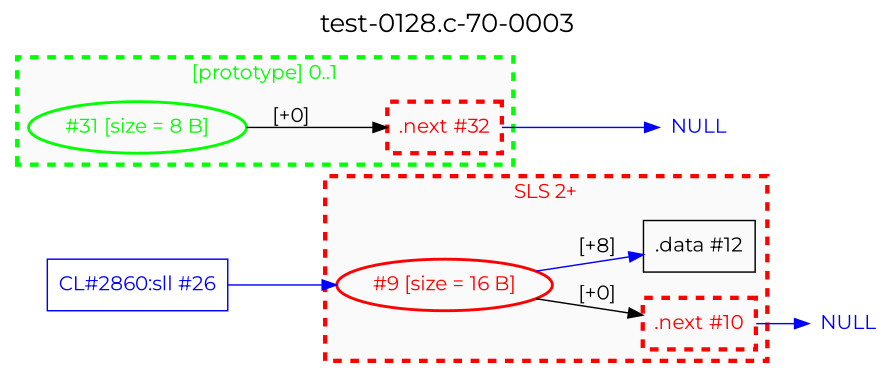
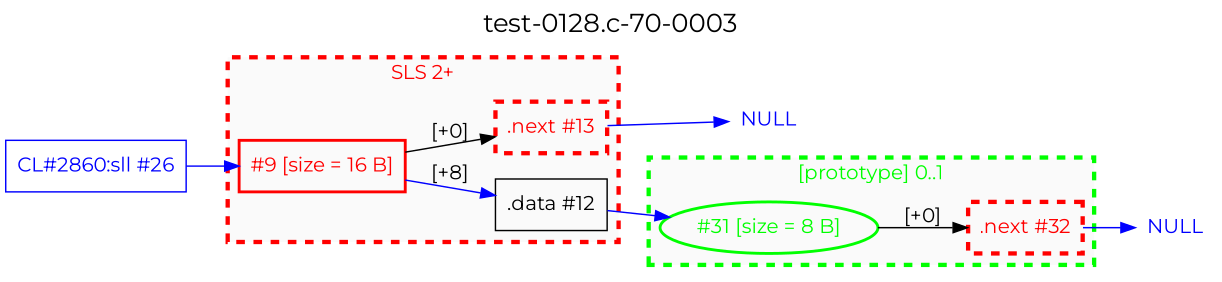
none -> (631, 213)
(445, 285) -> (322, 166)
(699, 324) -> (551, 127)
